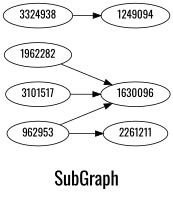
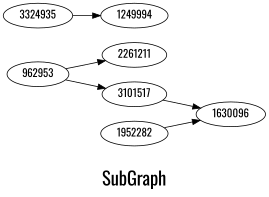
(38, 16) -> (38, 16)
(135, 16) -> (134, 16)
(38, 55) -> (134, 134)
(82, 116) -> (82, 83)
